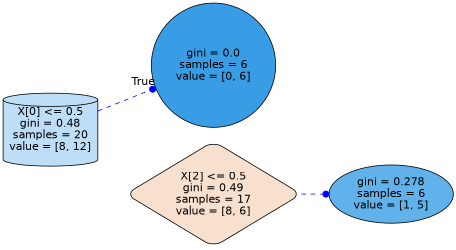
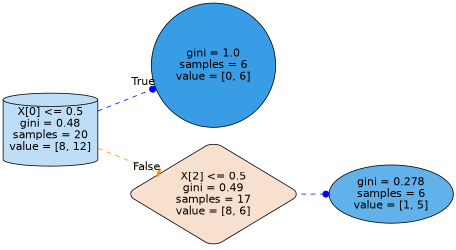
(214, 65) -> (214, 65)
none -> (127, 160)
